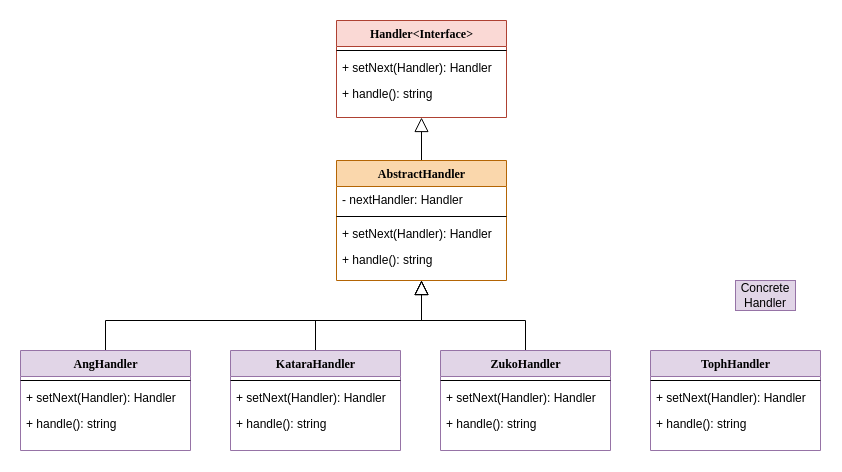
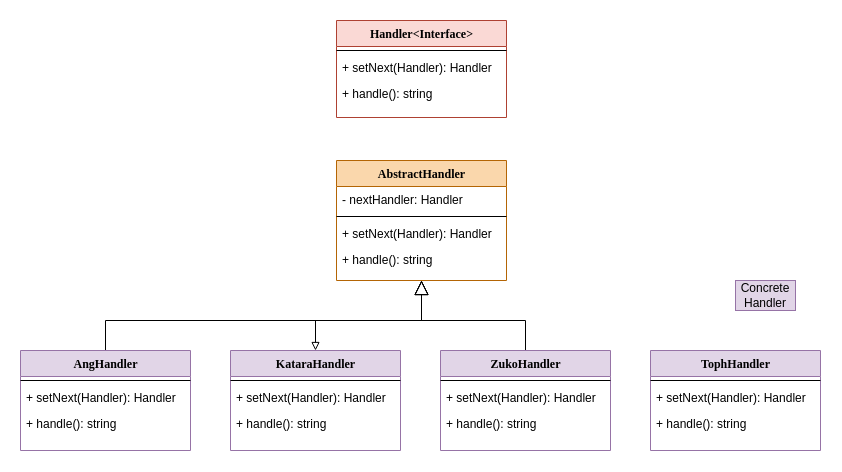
(422, 146) -> none
(316, 344) -> (316, 341)
